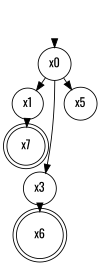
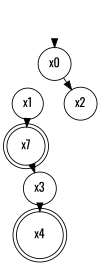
(44, 80) -> none
(81, 104) -> (81, 104)
(53, 123) -> (32, 165)
(40, 235) -> (40, 235)
